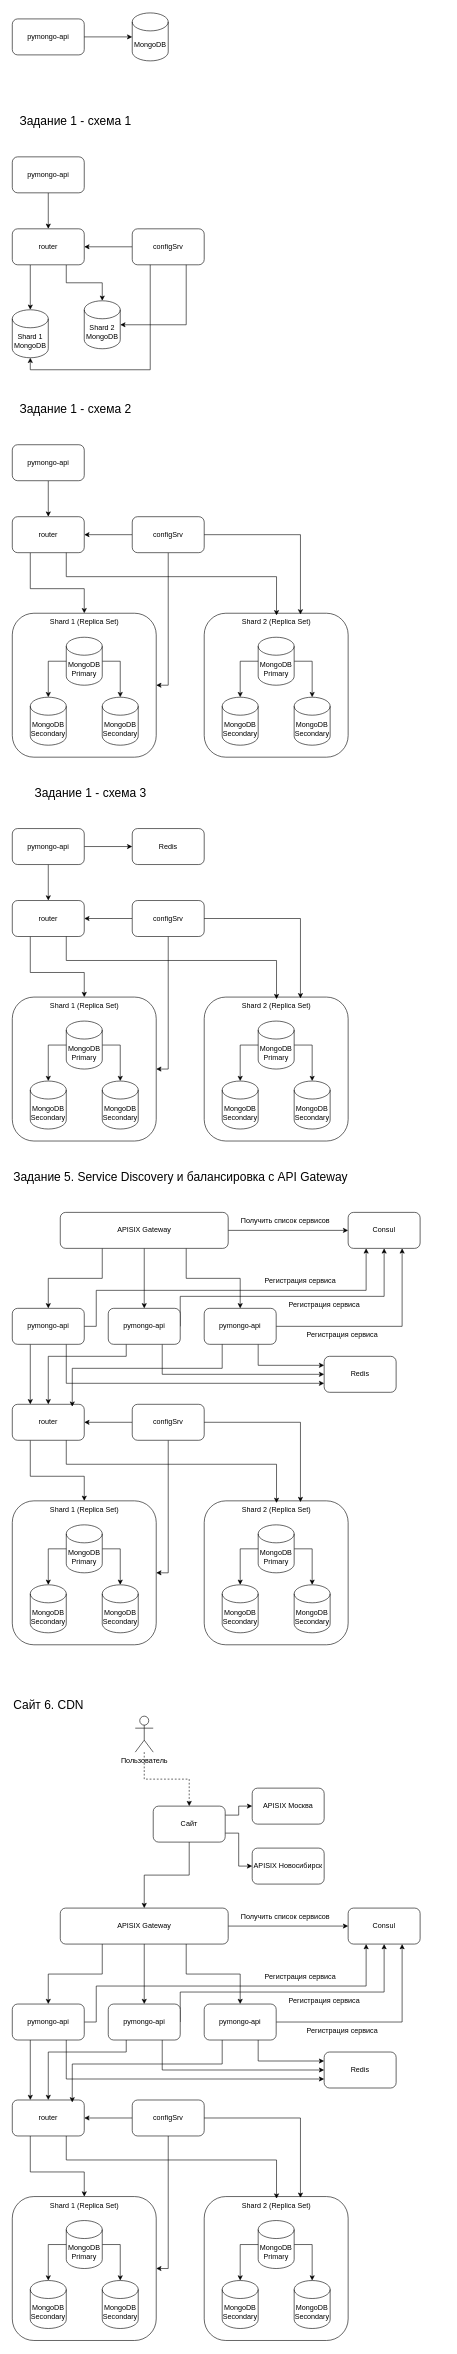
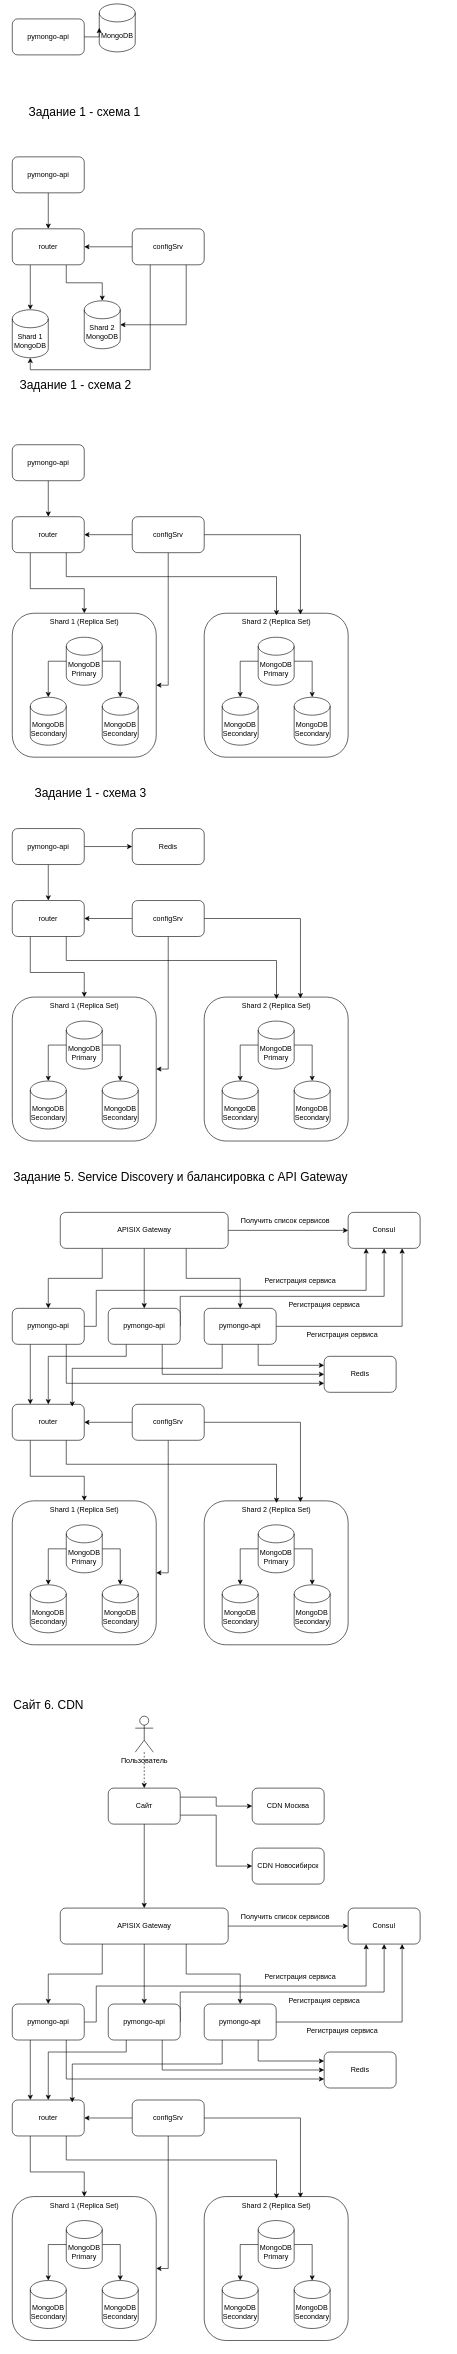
(150, 36) -> (117, 27)
(75, 120) -> (84, 111)
(75, 408) -> (75, 384)
(288, 1806) -> (288, 1806)
(189, 1824) -> (144, 1806)
(288, 1866) -> (288, 1866)
